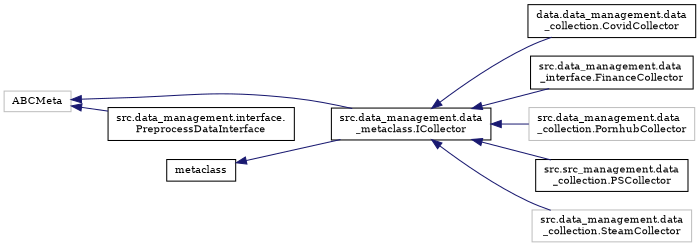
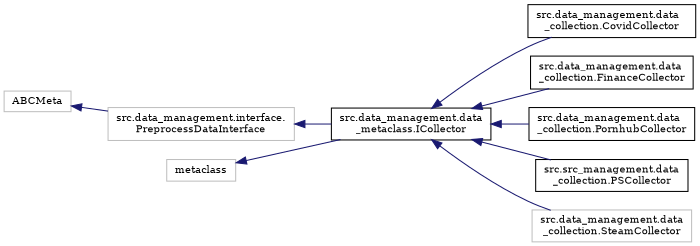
(612, 21) -> (612, 21)
(612, 73) -> (612, 73)
(217, 94) -> (318, 124)
(201, 124) -> (201, 124)
(612, 124) -> (612, 124)
(201, 170) -> (201, 170)
